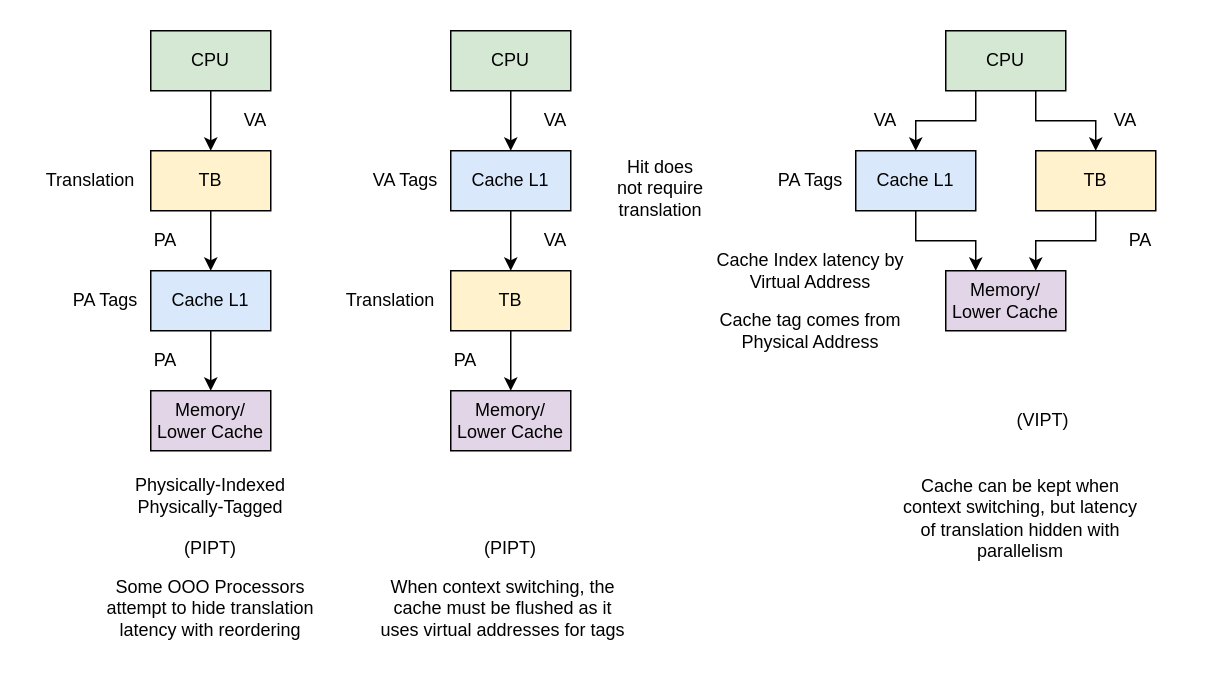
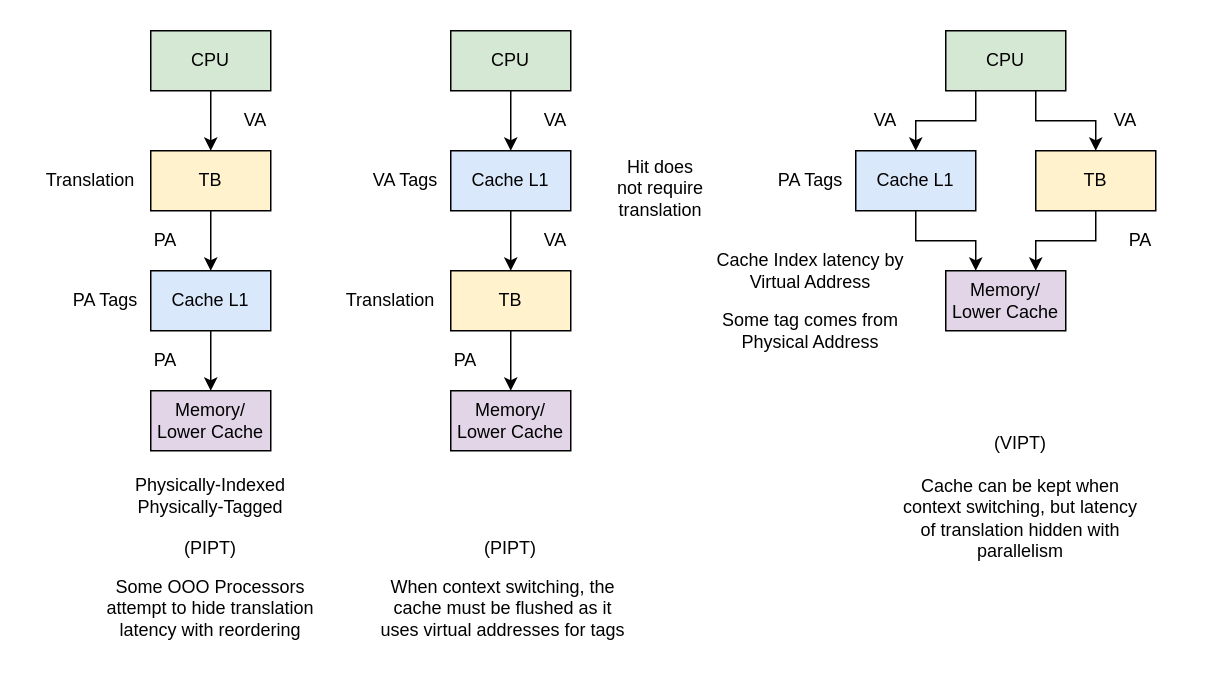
(811, 331) -> (811, 331)
(1043, 421) -> (1021, 443)
